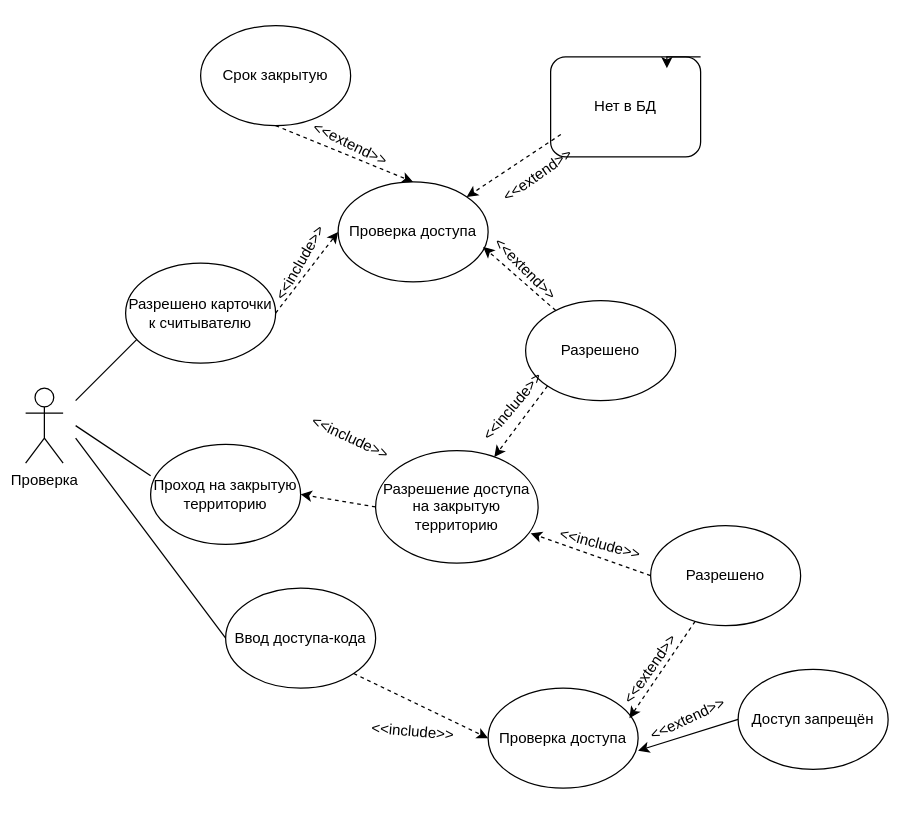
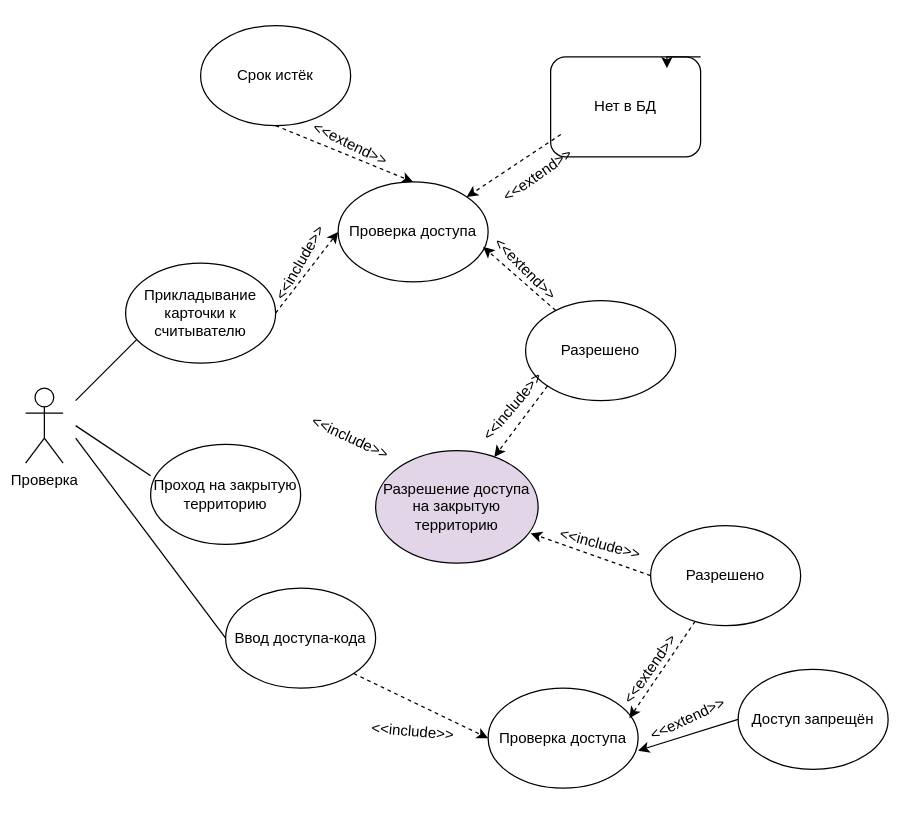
(276, 76) -> (276, 76)
(201, 313) -> (201, 313)
(342, 501) -> none
(457, 507) -> (457, 507)
